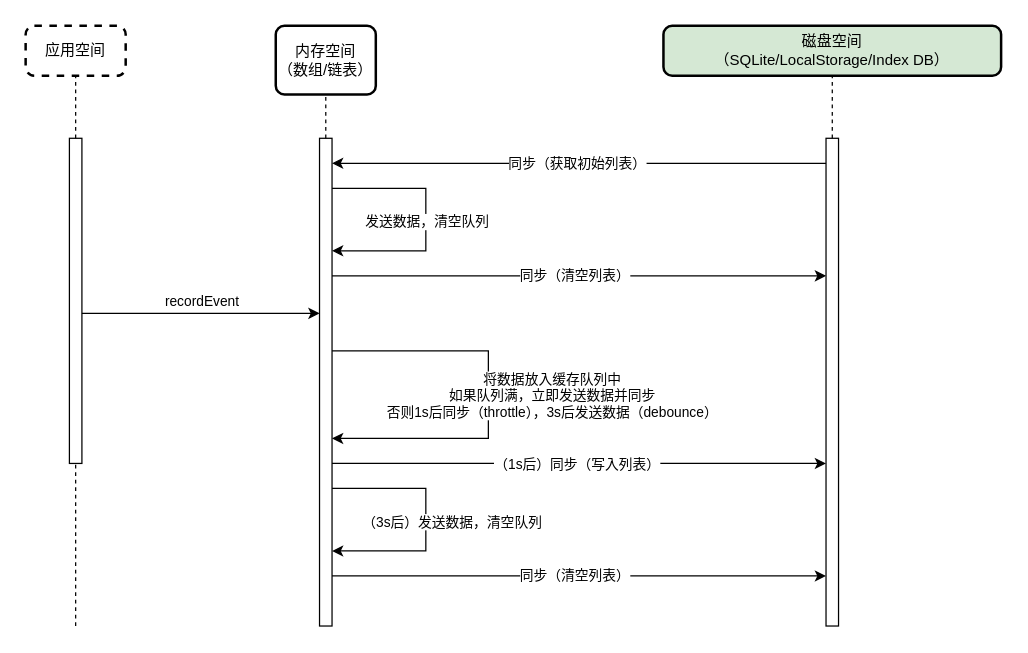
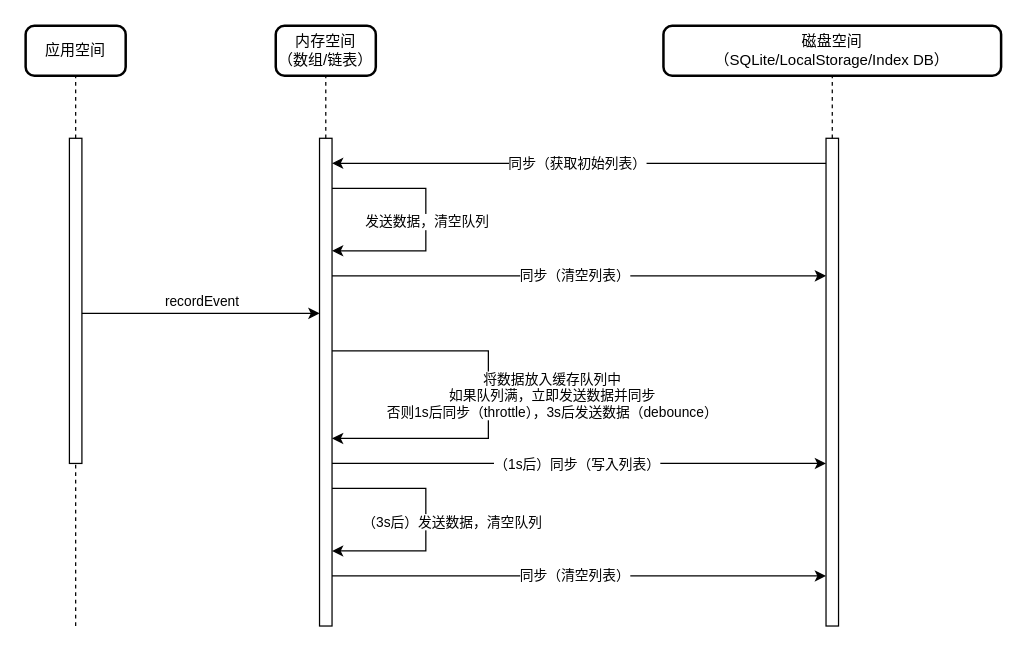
(76, 51) -> (76, 51)
(832, 51) -> (832, 51)
(326, 60) -> (326, 51)
